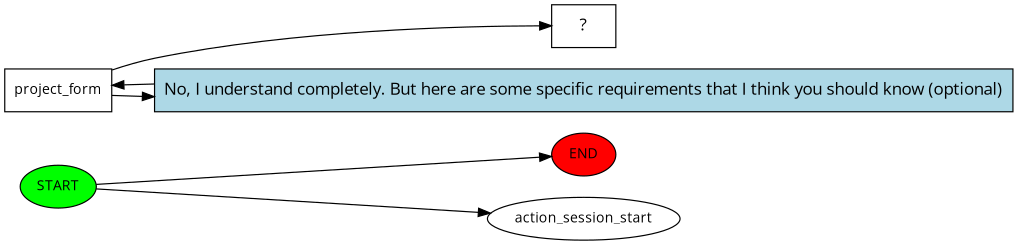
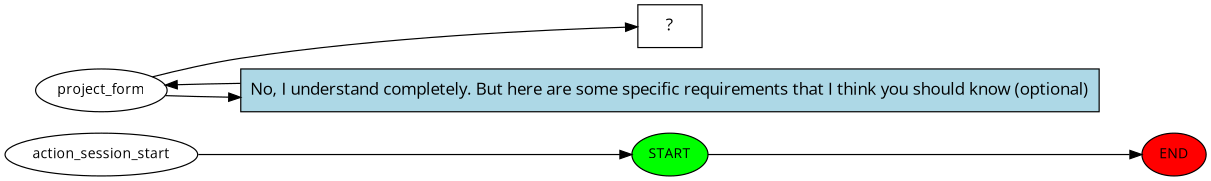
(58, 90) -> (101, 90)
(287, 201) -> (409, 155)
